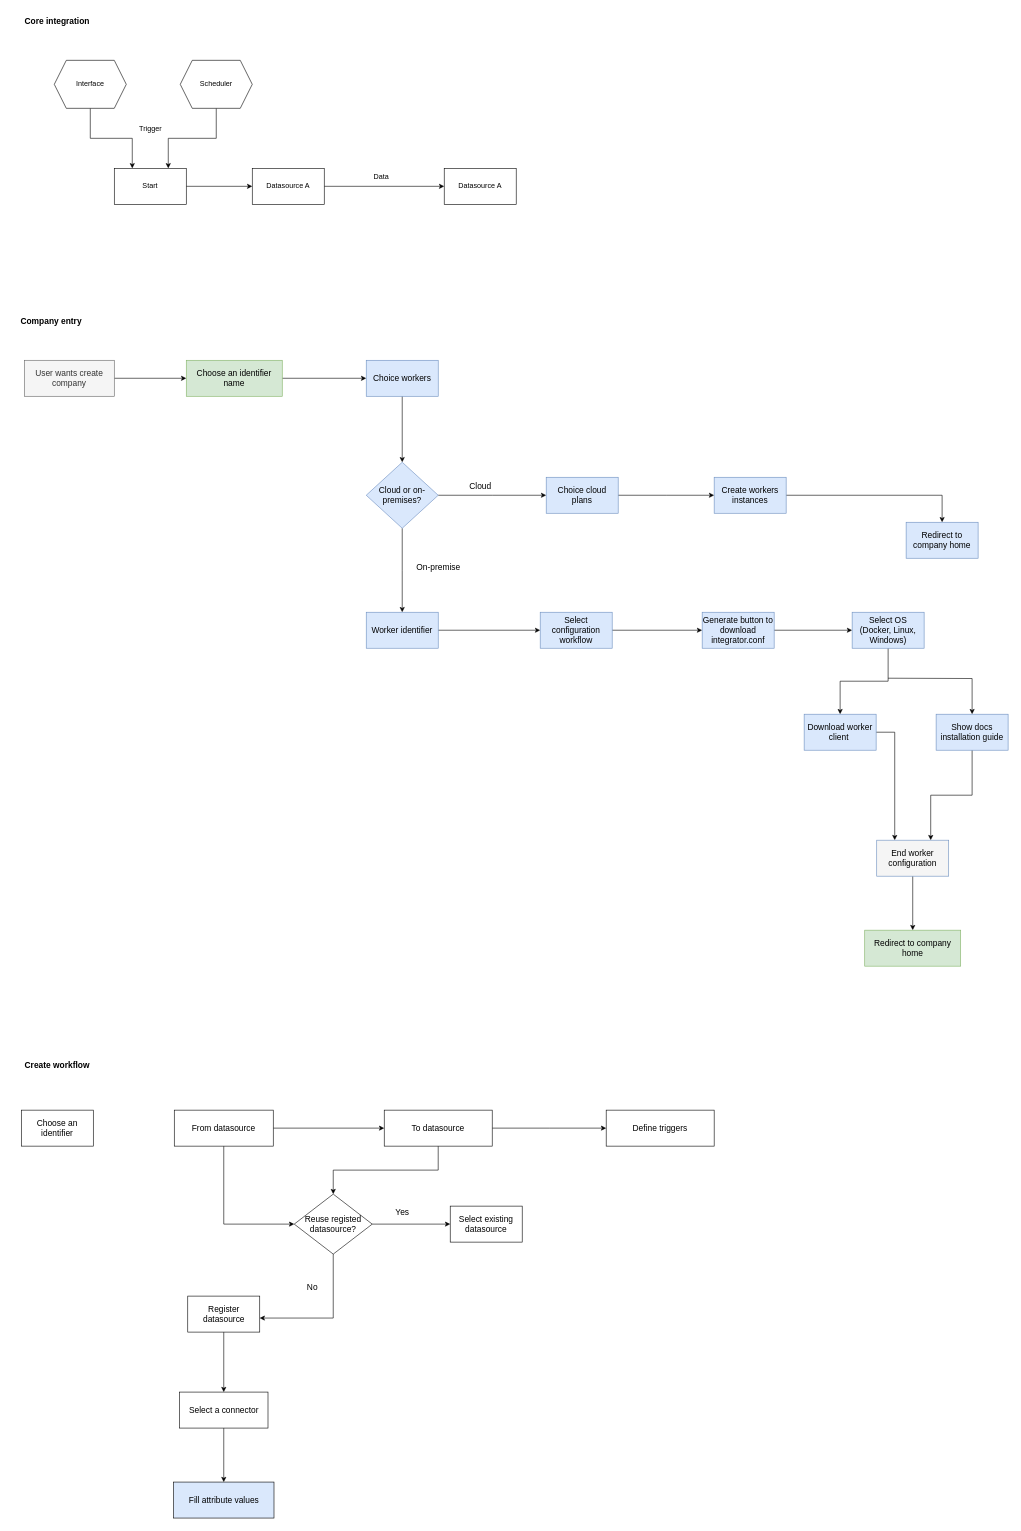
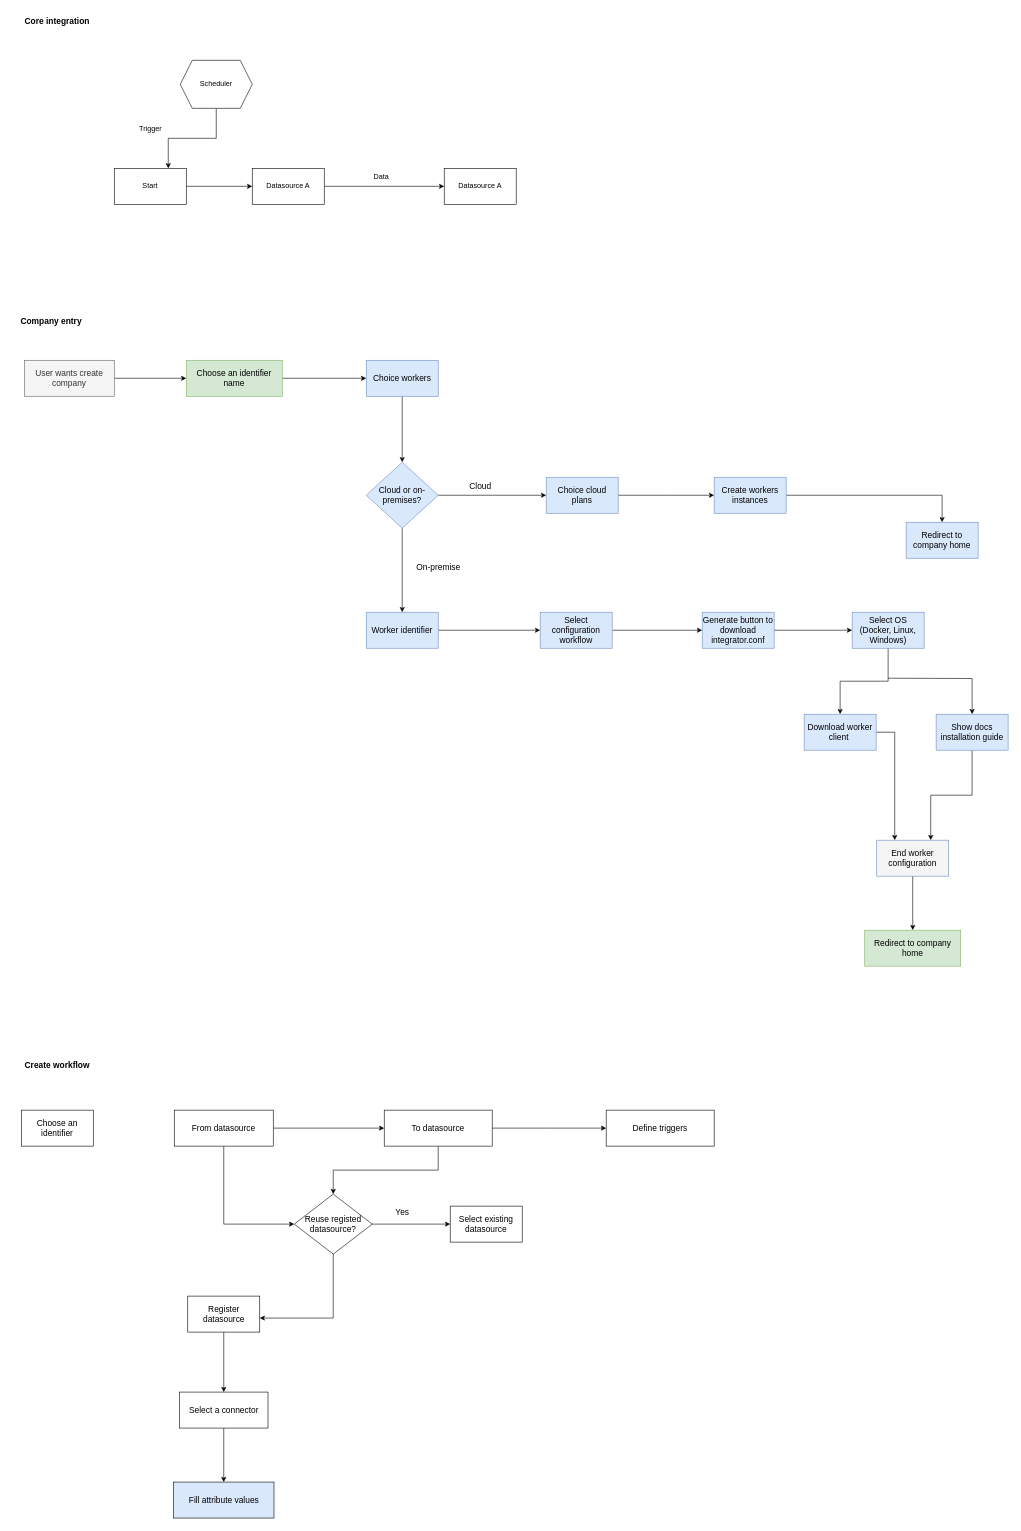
(90, 84) -> none
(90, 137) -> none
(312, 1287) -> none
